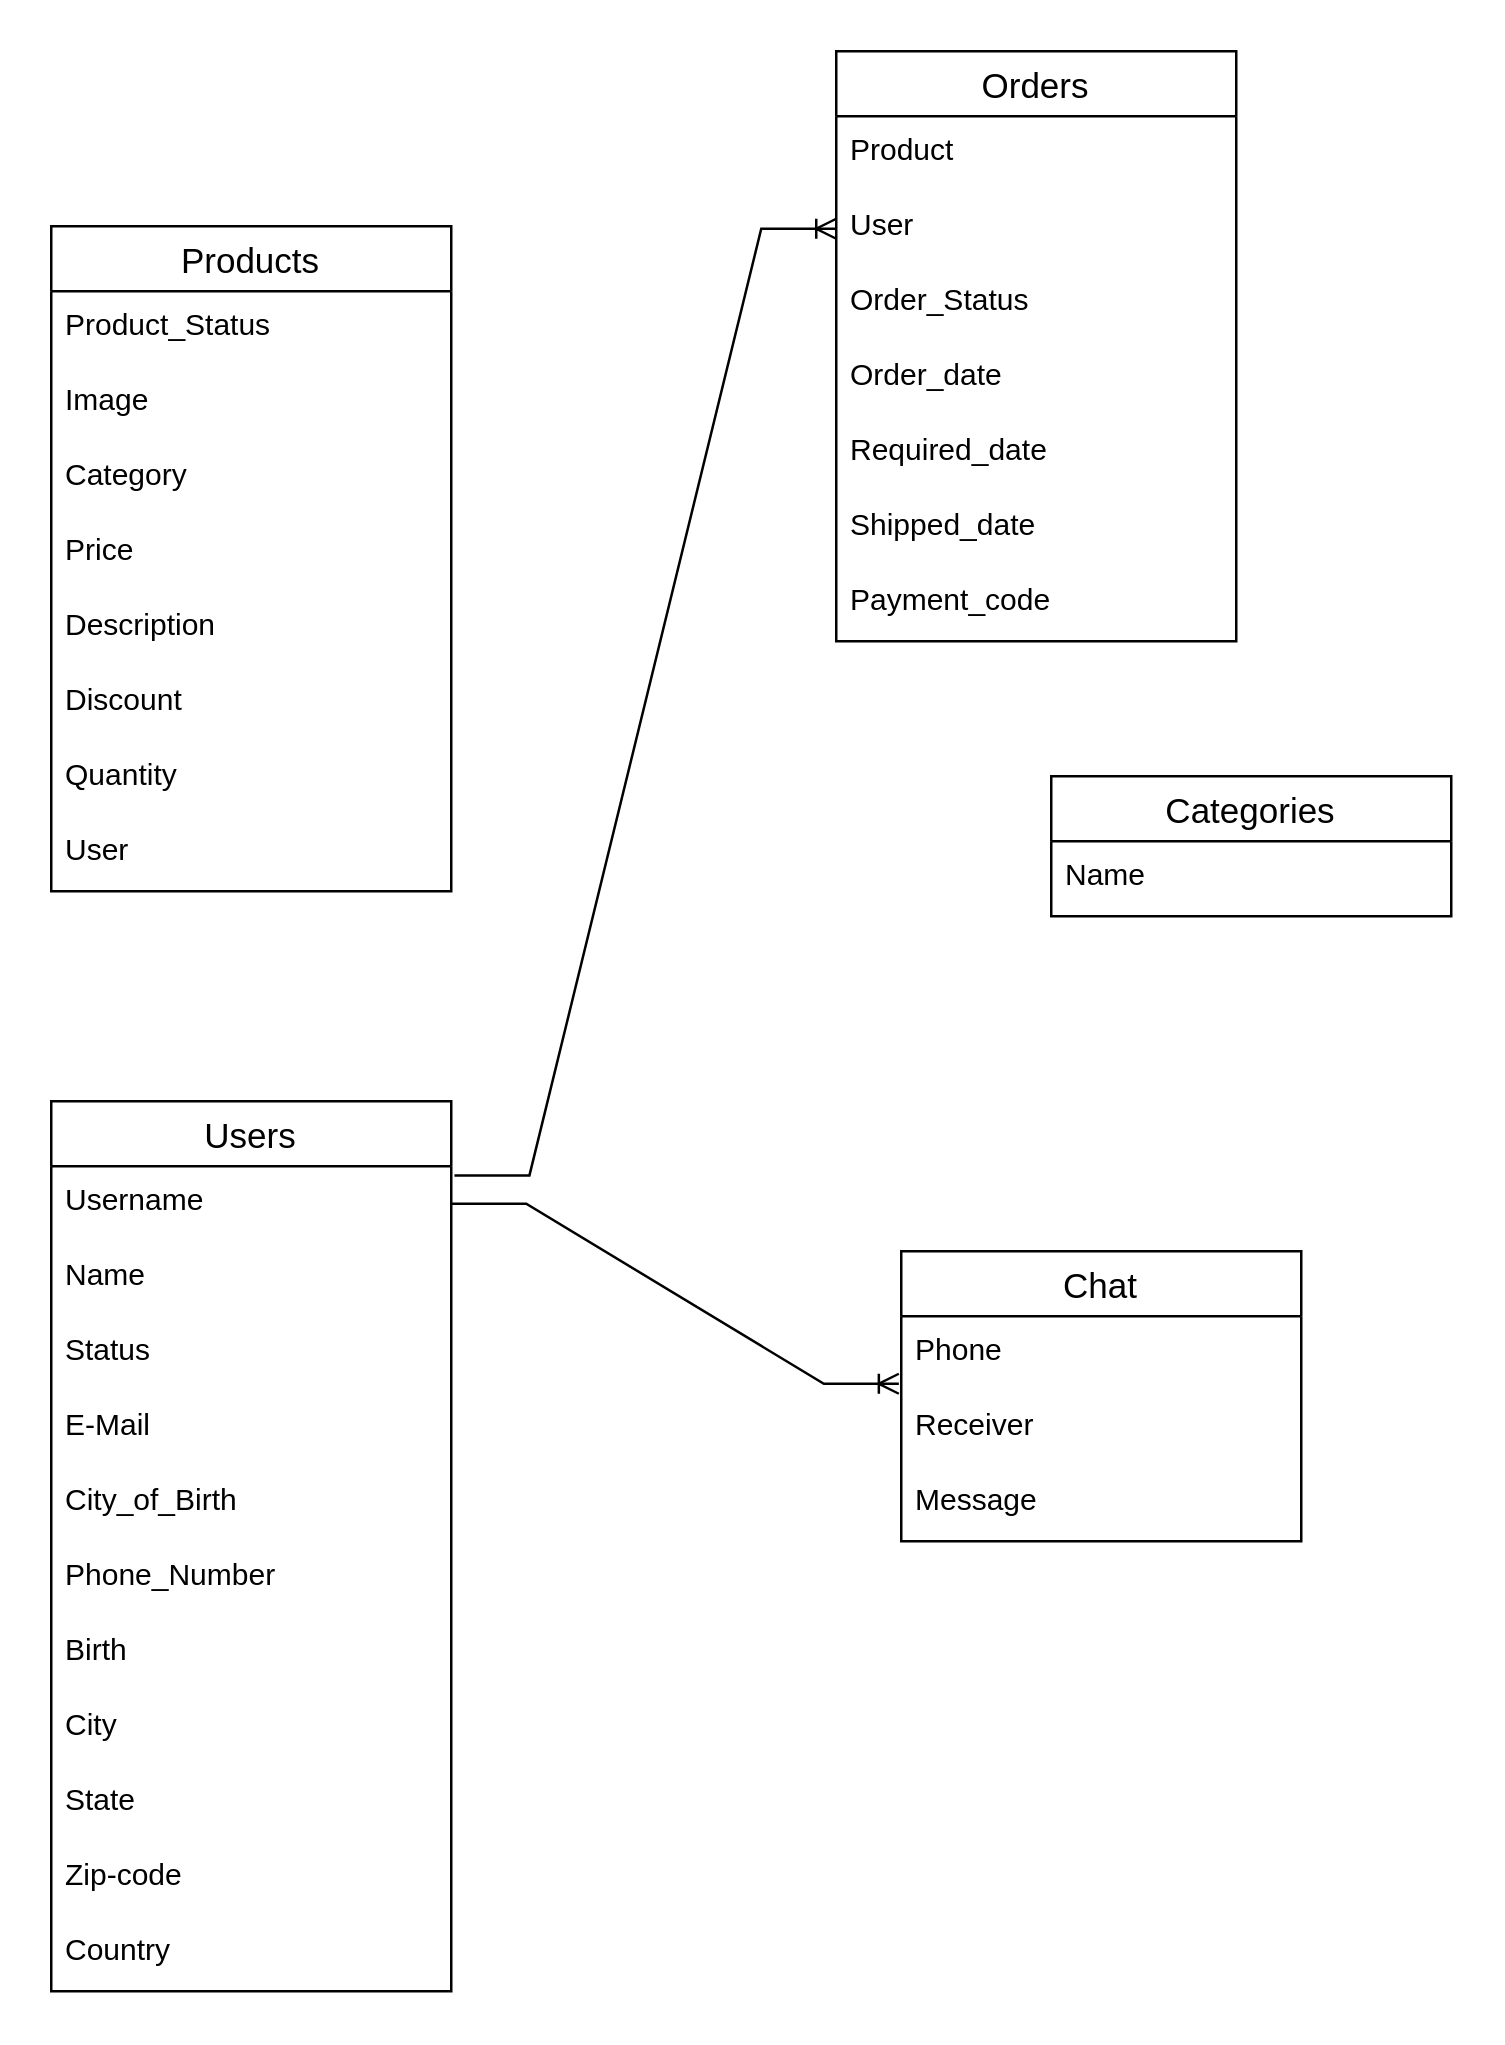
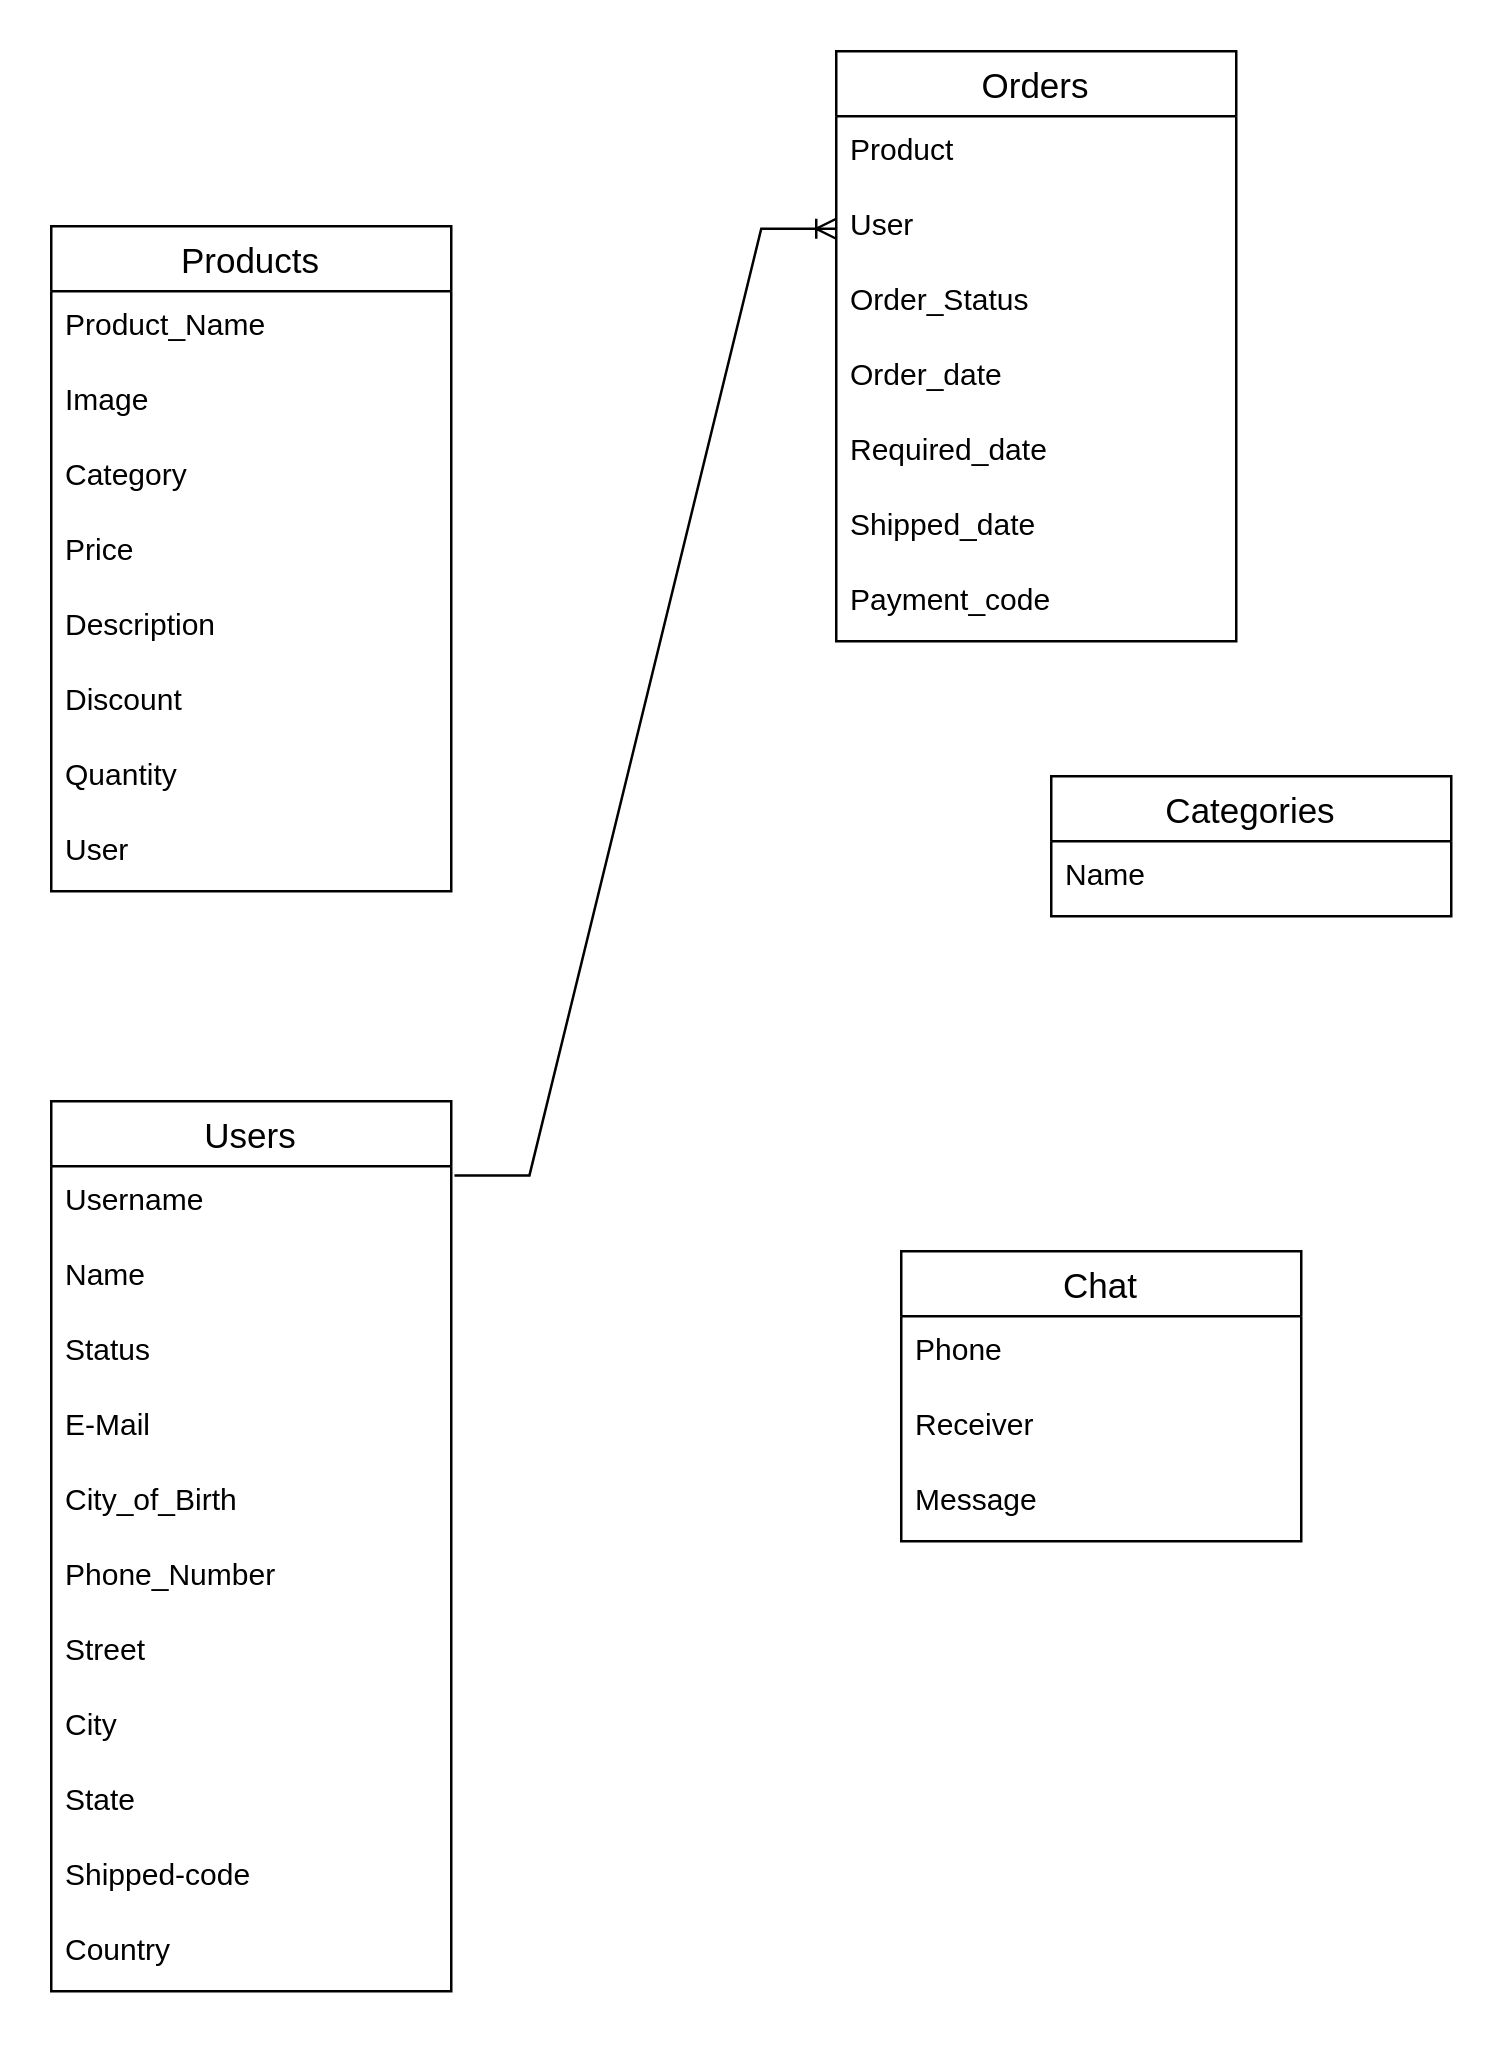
(183, 325) -> (166, 325)
(675, 1294) -> none
(103, 1650) -> (115, 1650)
(128, 1875) -> (162, 1875)
